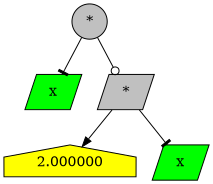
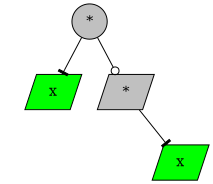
(70, 163) -> none
